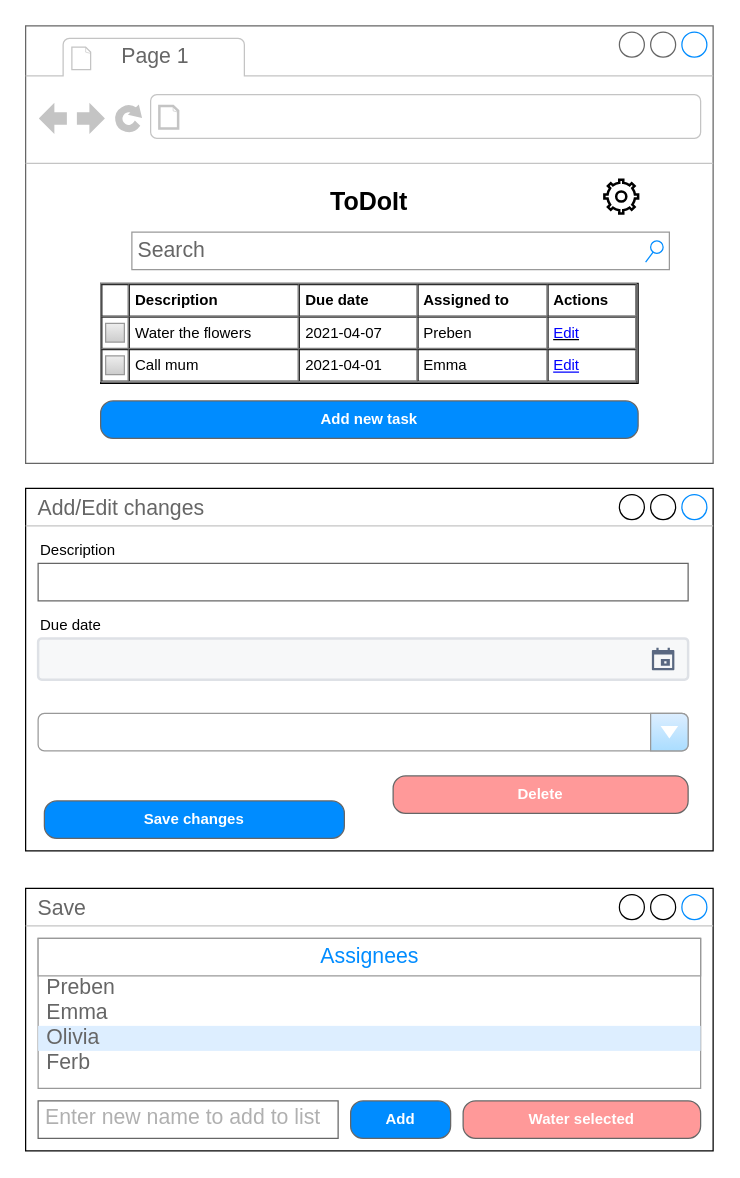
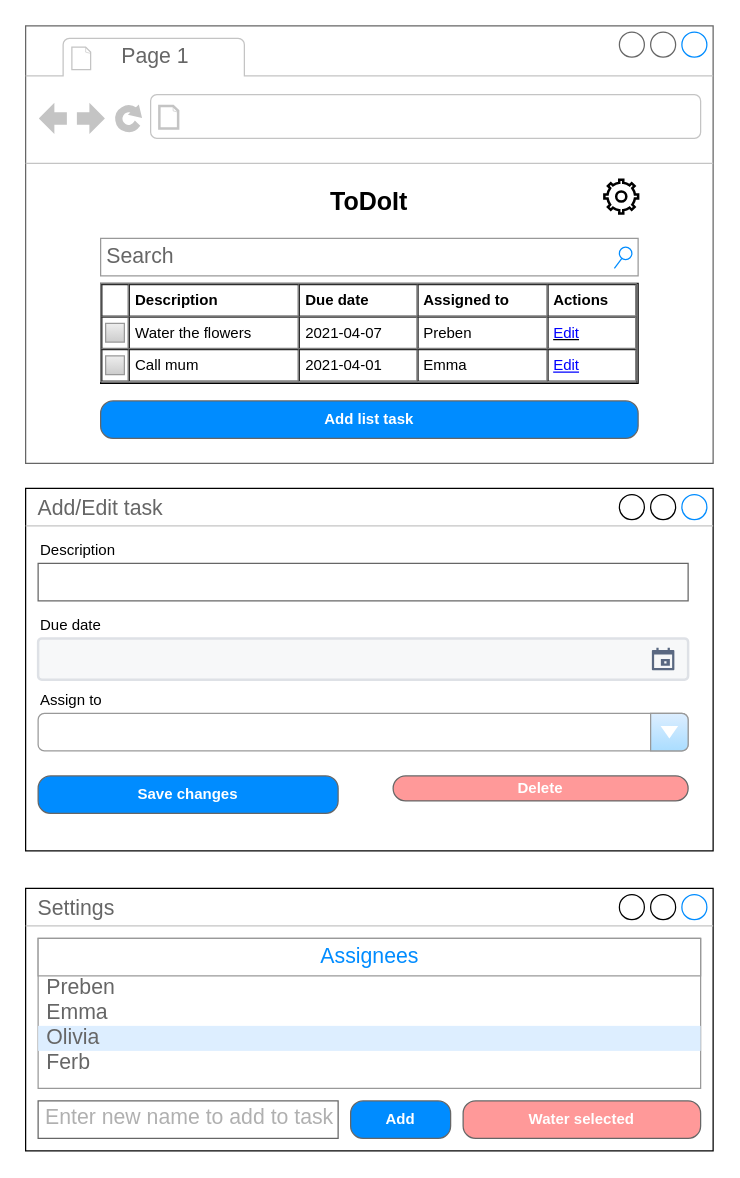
(401, 251) -> (369, 257)
(369, 419) -> (369, 419)
(128, 510) -> (110, 510)
none -> (201, 701)
(541, 794) -> (541, 788)
(194, 819) -> (188, 794)
(62, 910) -> (83, 910)
(196, 1118) -> (202, 1118)
